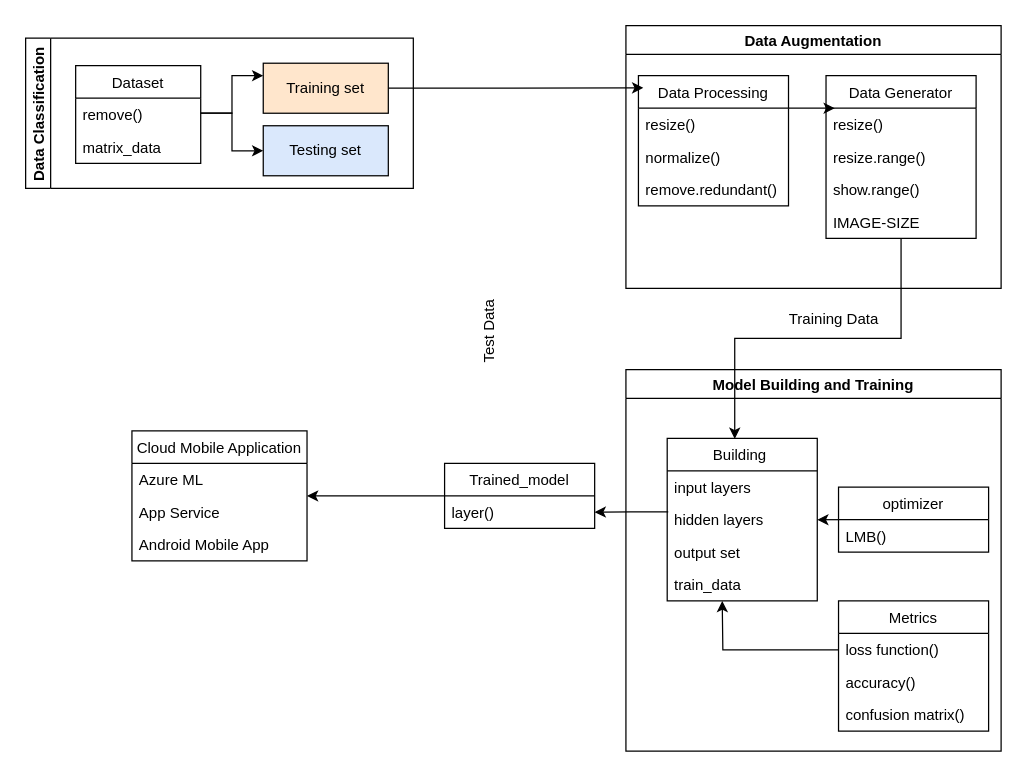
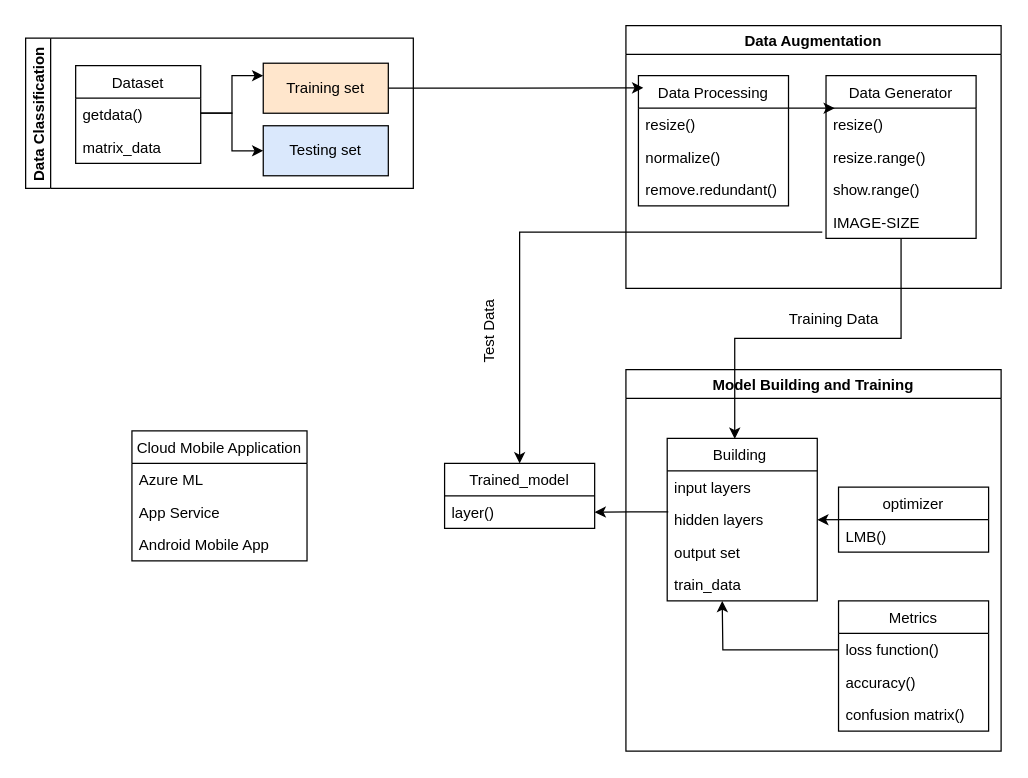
(116, 115) -> (120, 115)
none -> (559, 232)
(380, 496) -> none
